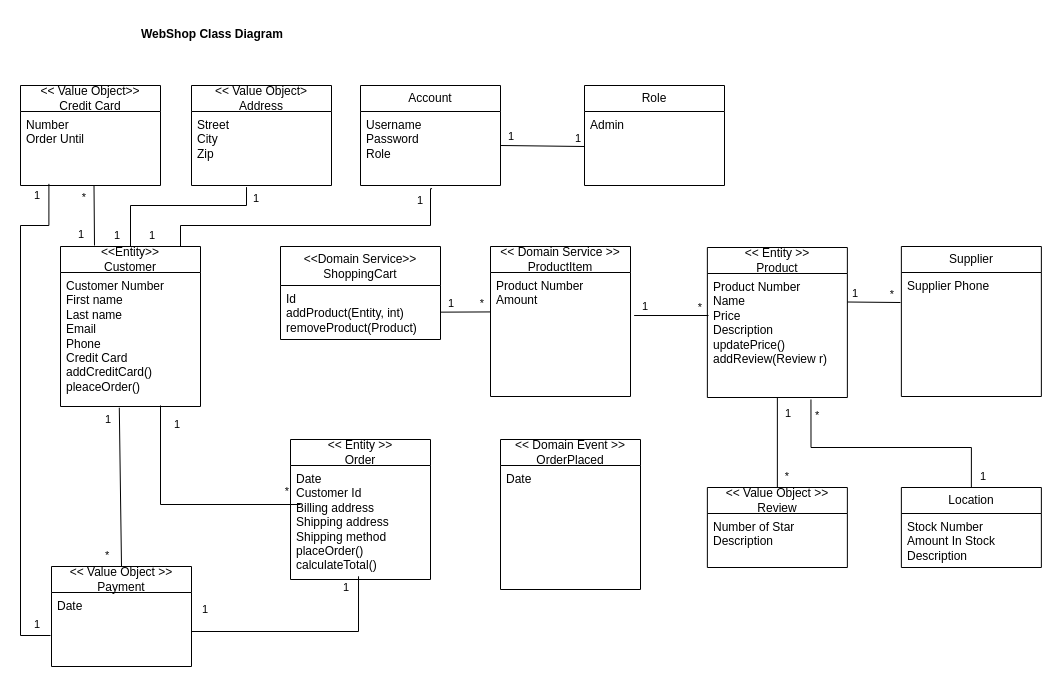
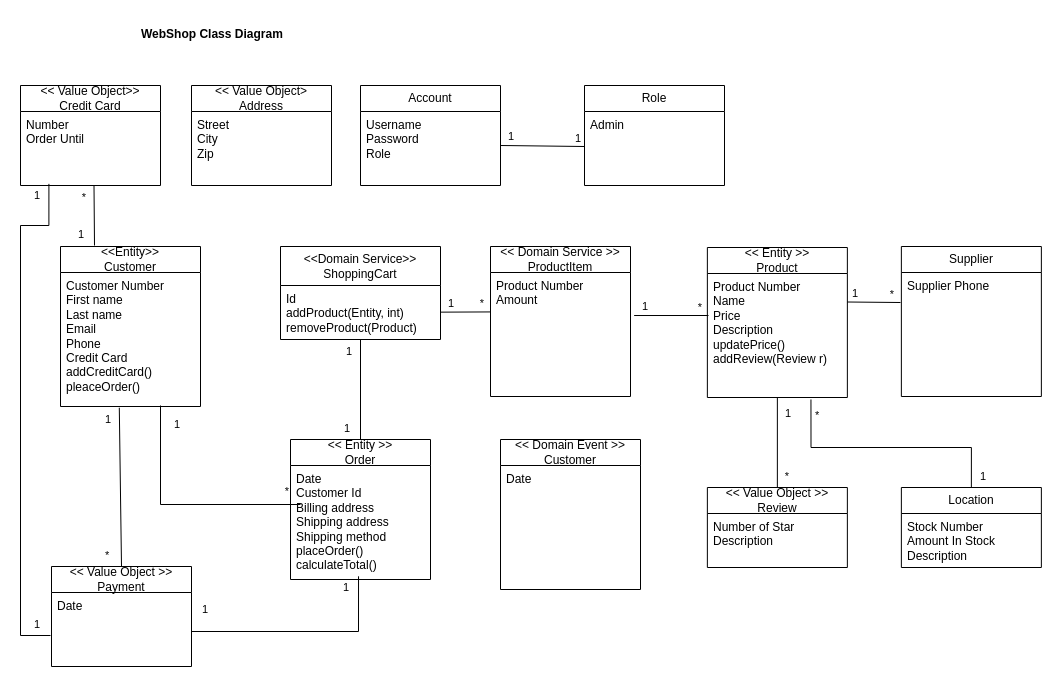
(178, 206) -> none
(315, 226) -> none
none -> (361, 389)
(571, 453) -> (571, 453)
